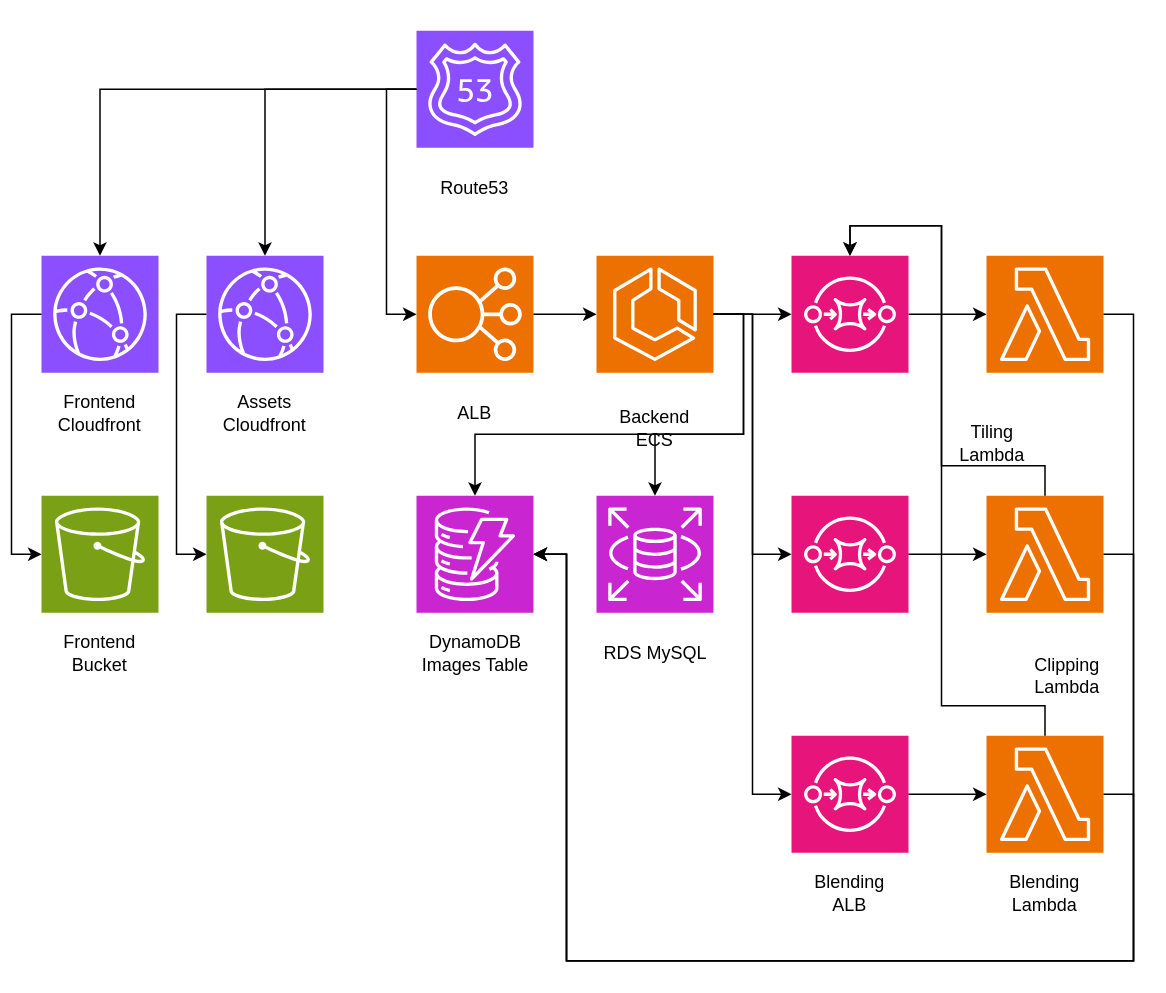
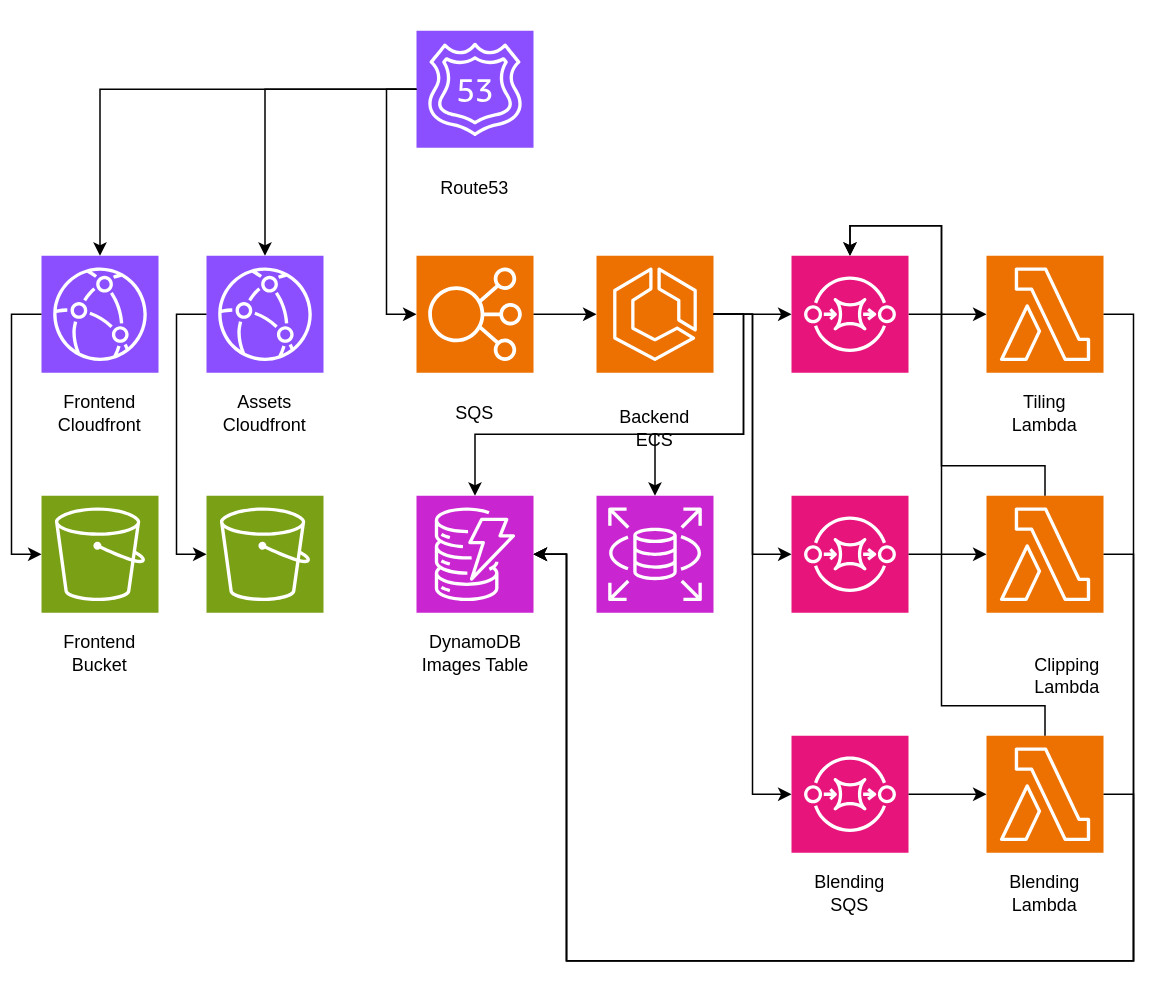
(475, 413) -> (475, 413)
(992, 443) -> (1045, 413)
(655, 653) -> none
(850, 893) -> (850, 893)
